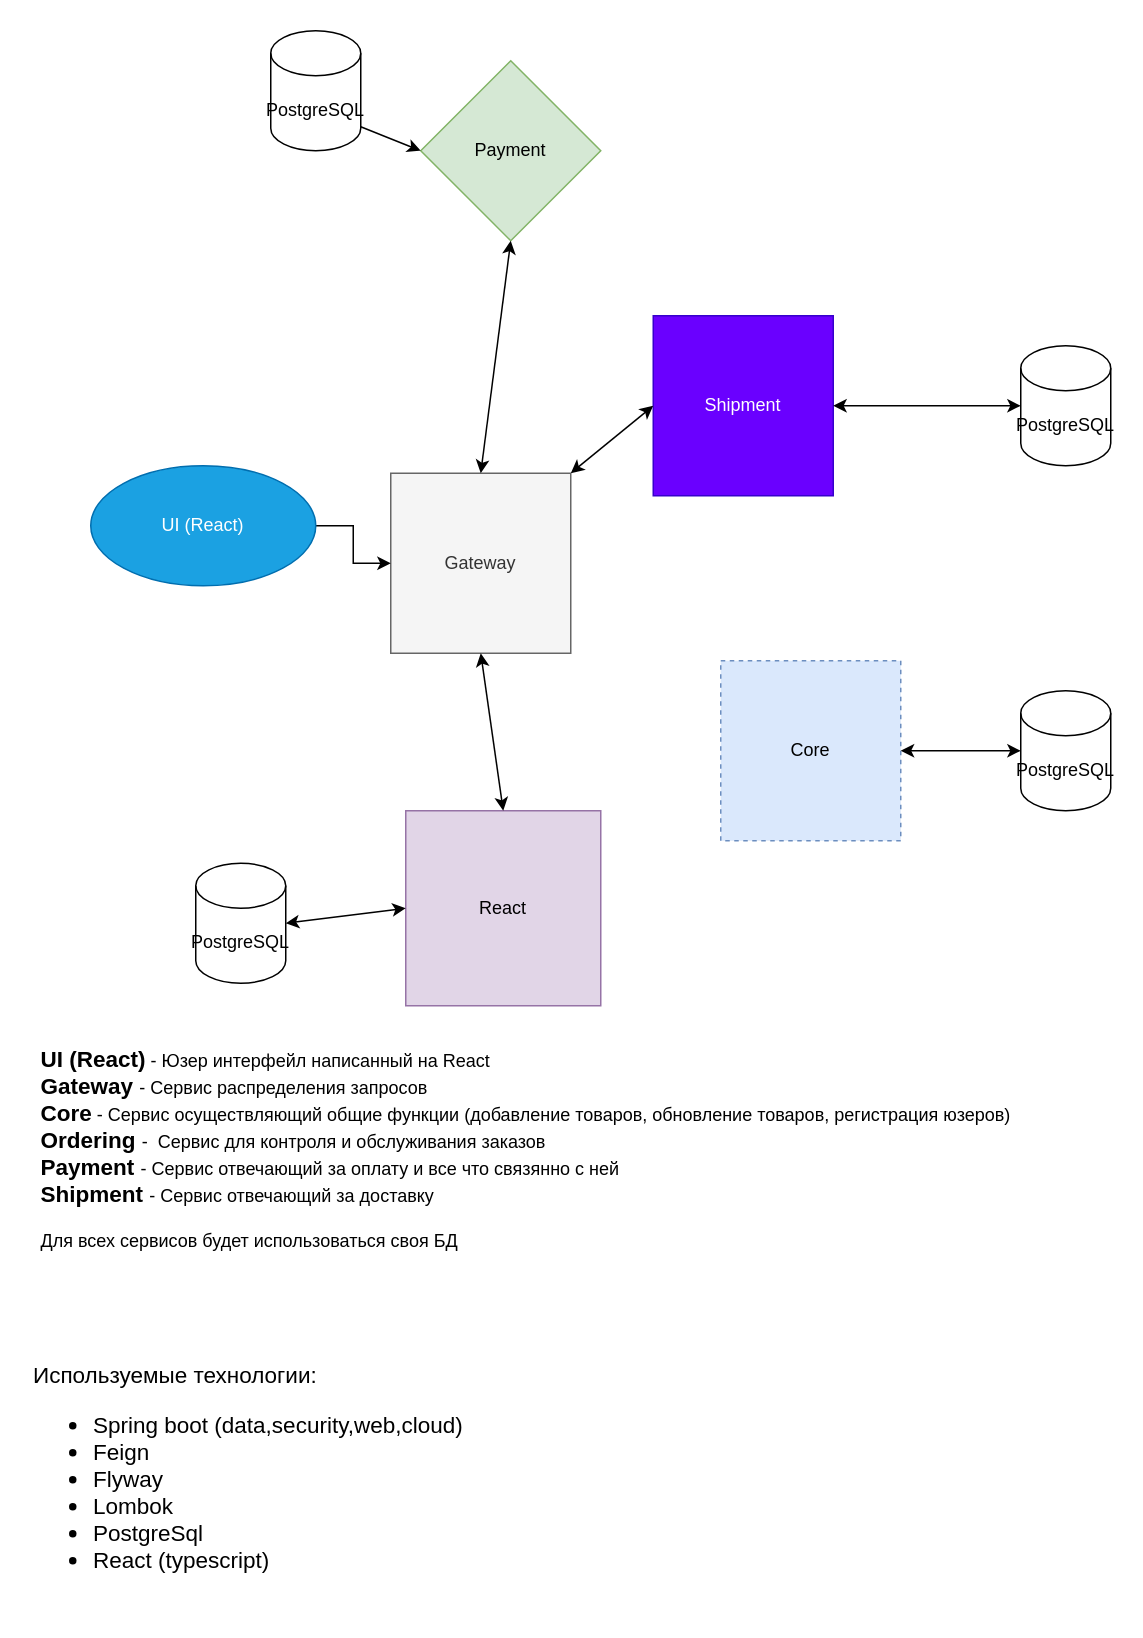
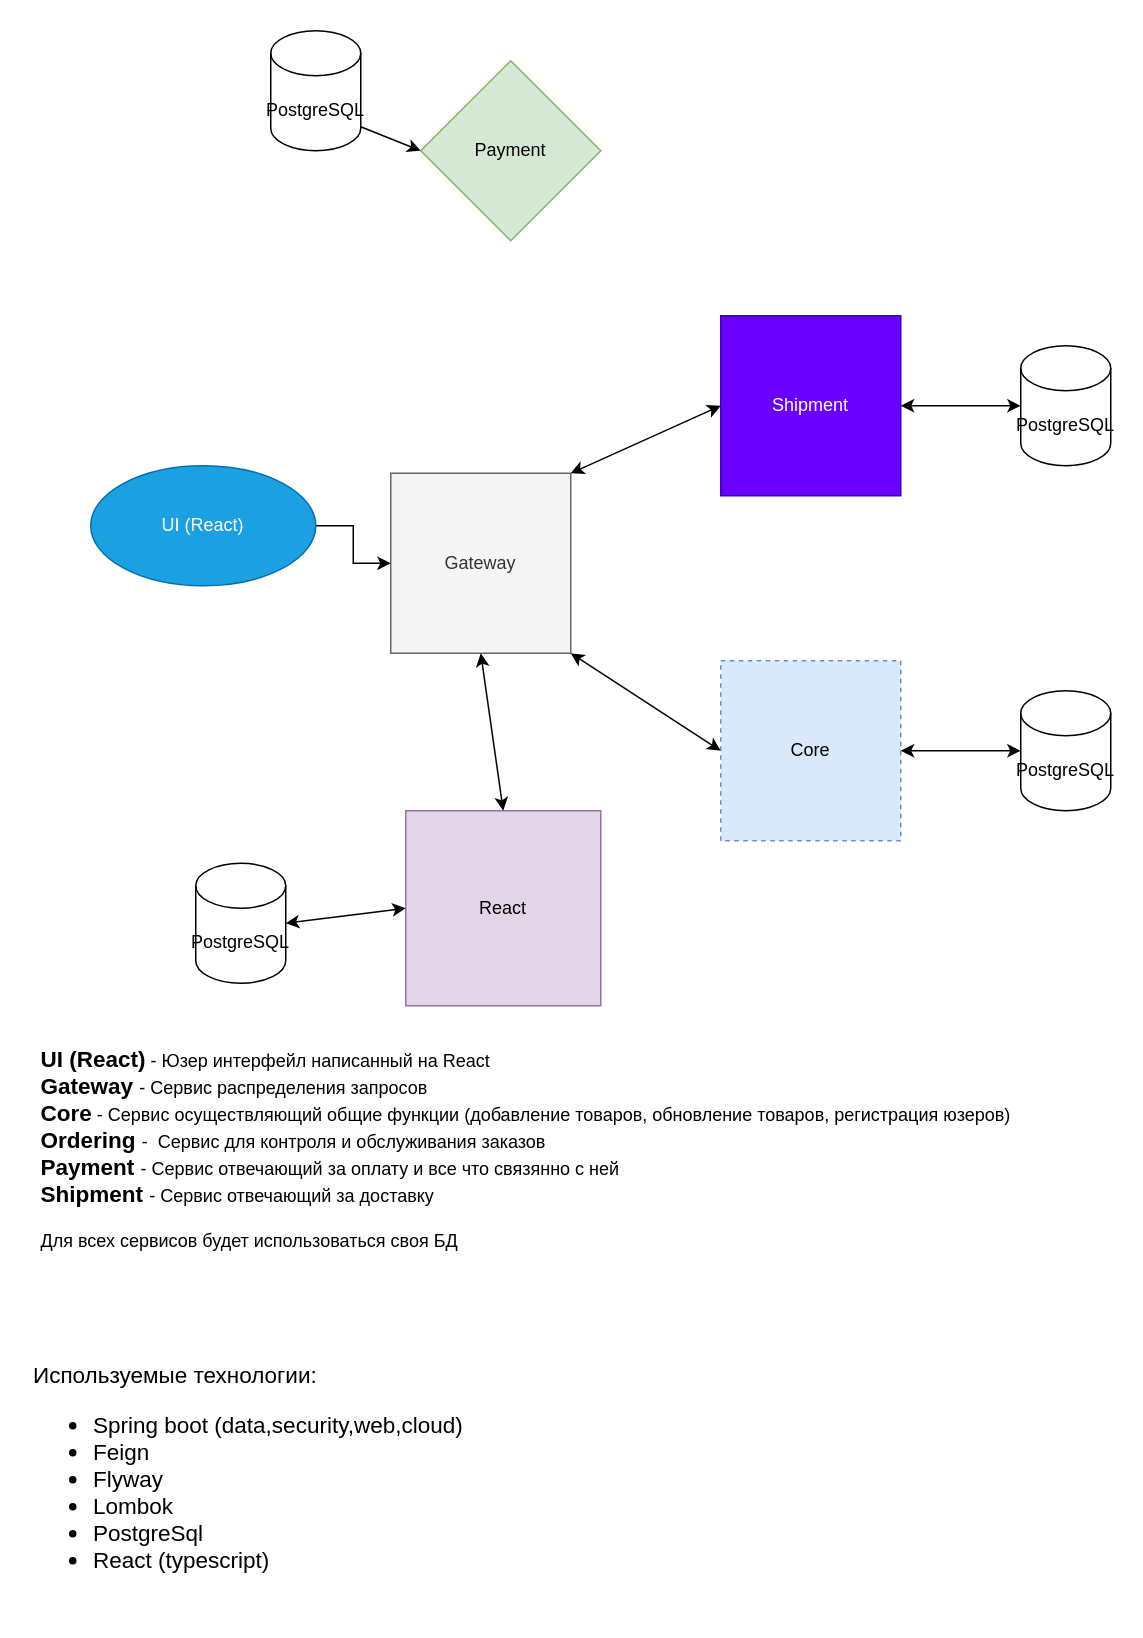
(496, 357) -> none
(743, 406) -> (811, 406)
none -> (645, 702)
